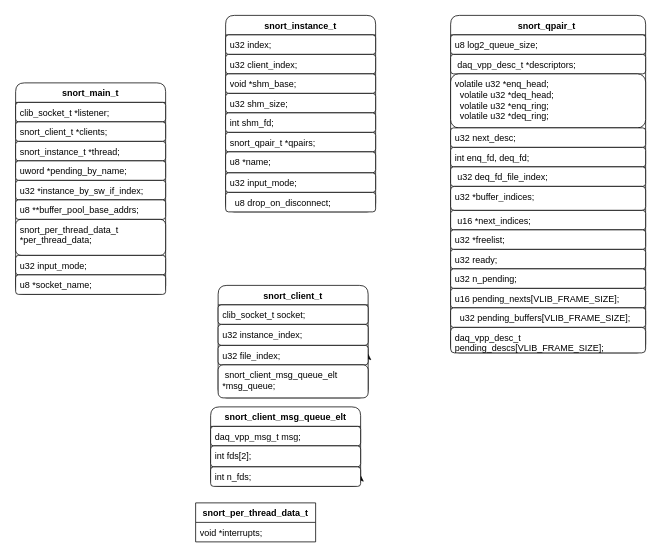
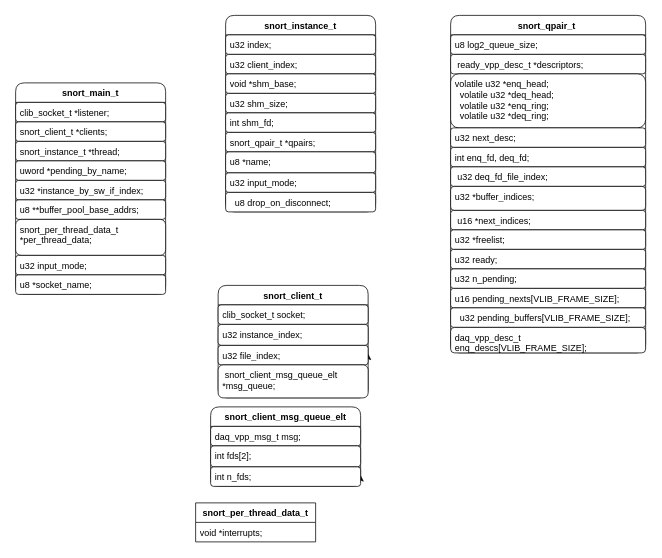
(522, 65) -> (527, 65)
(549, 343) -> (549, 343)
